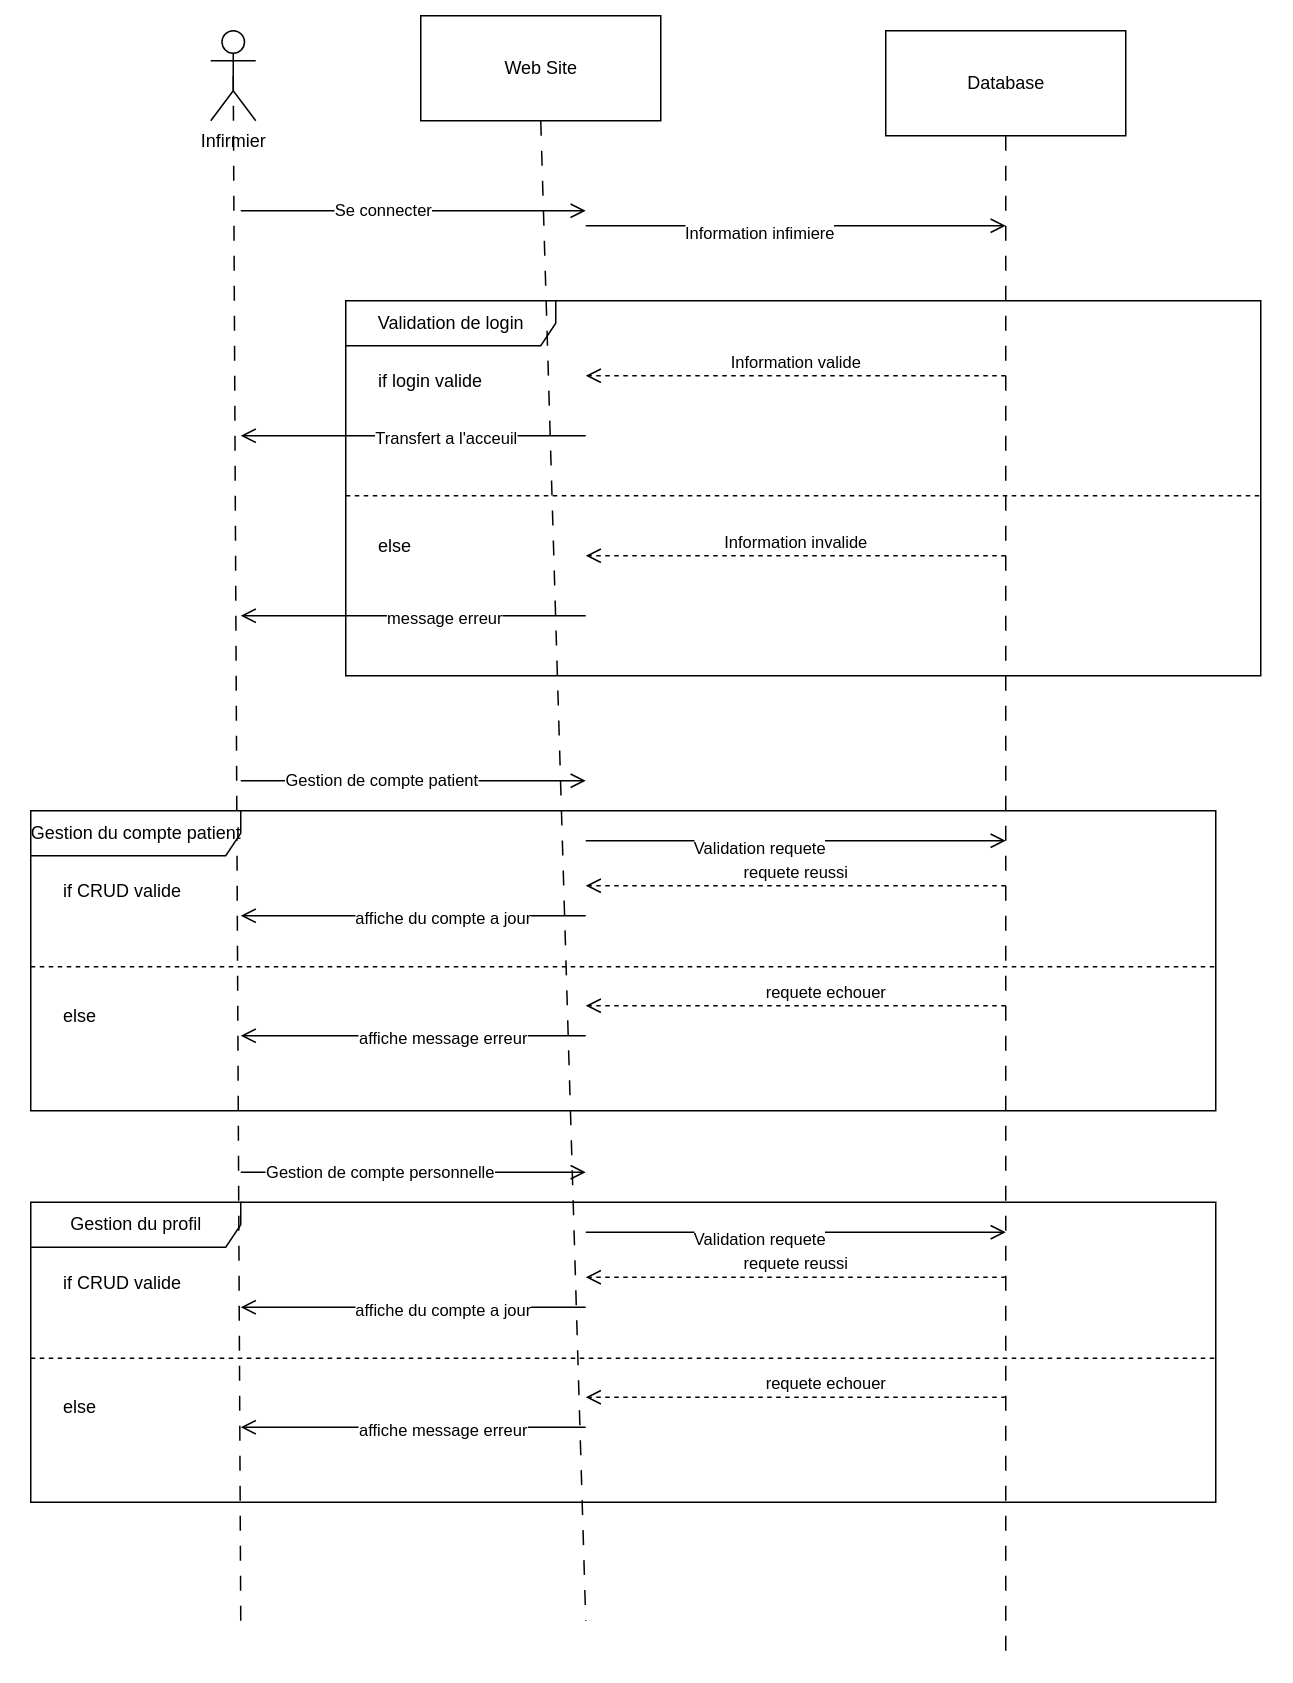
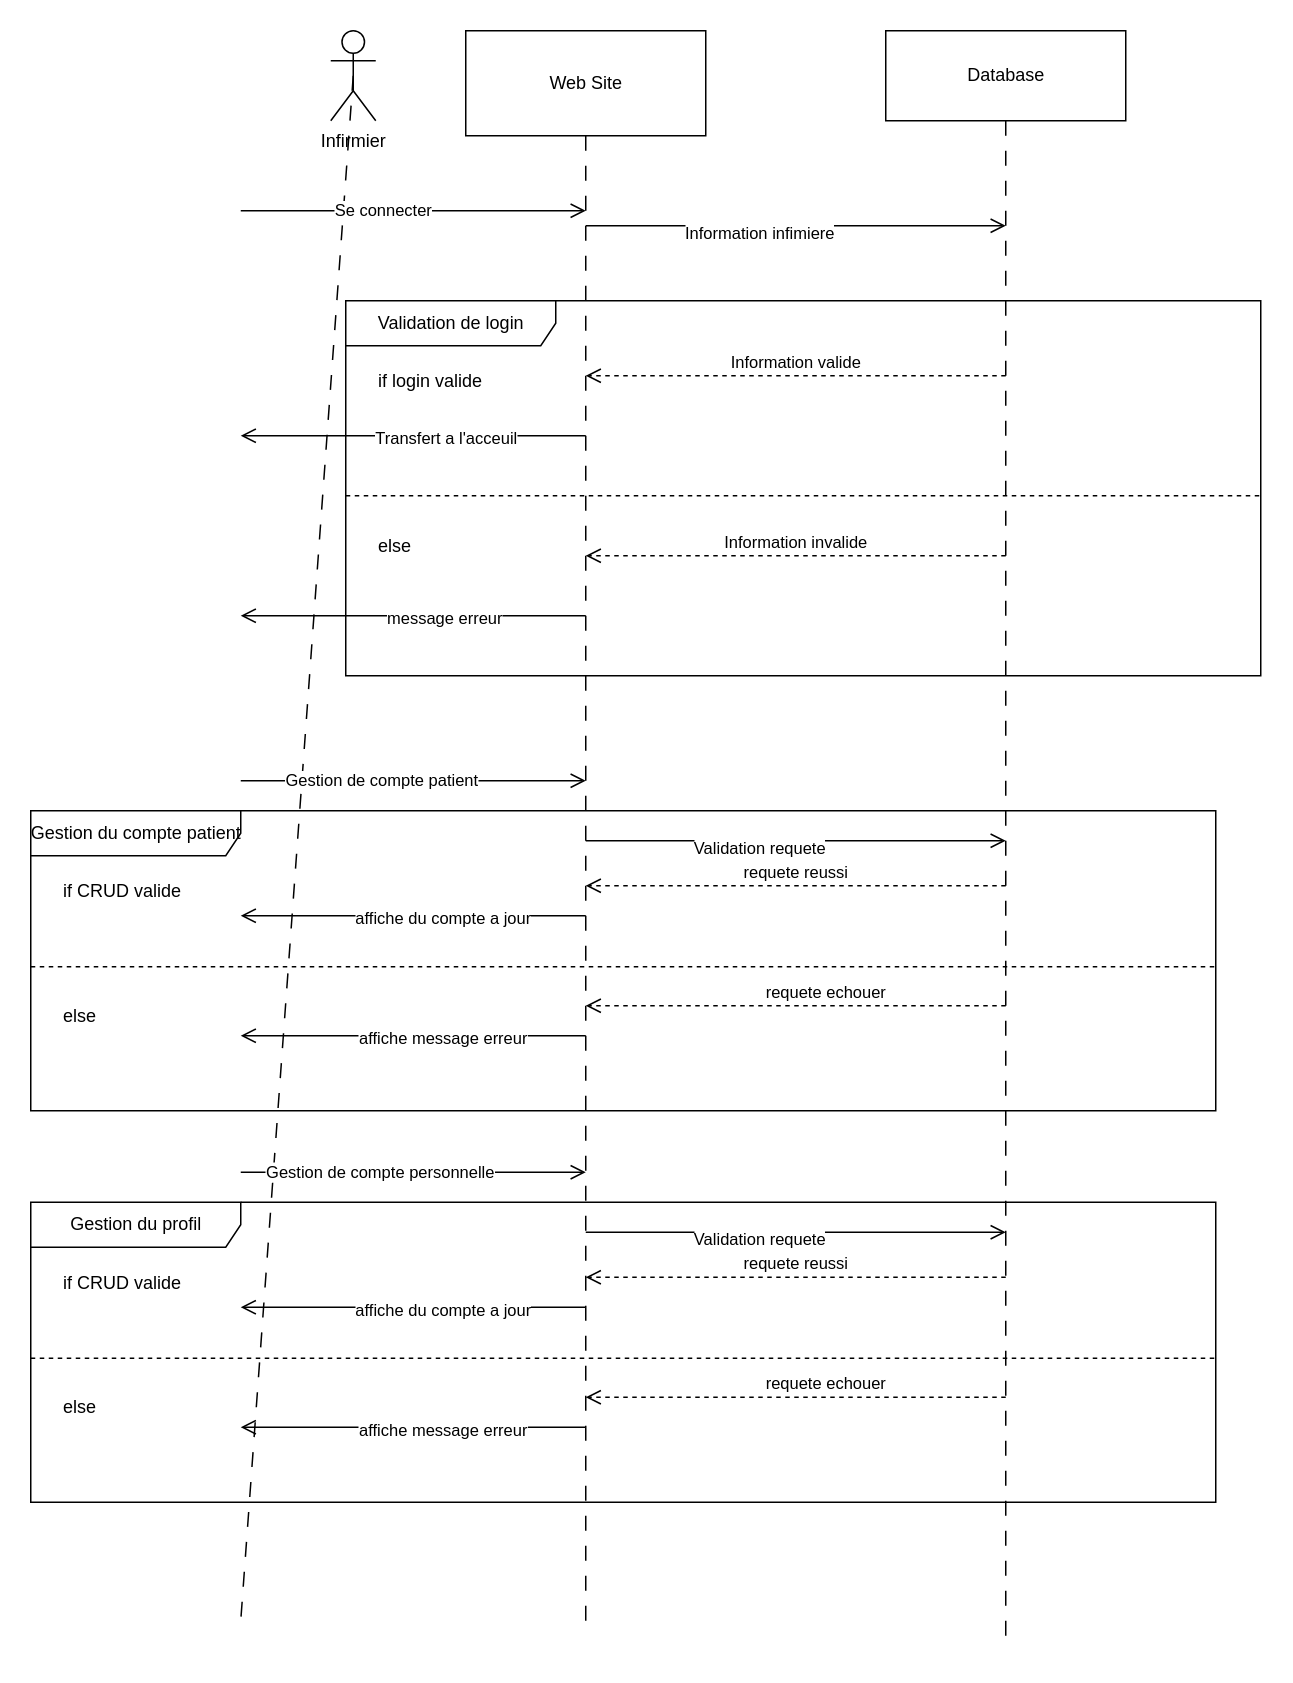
(541, 68) -> (586, 83)
(233, 76) -> (353, 76)
(1006, 83) -> (1006, 76)
